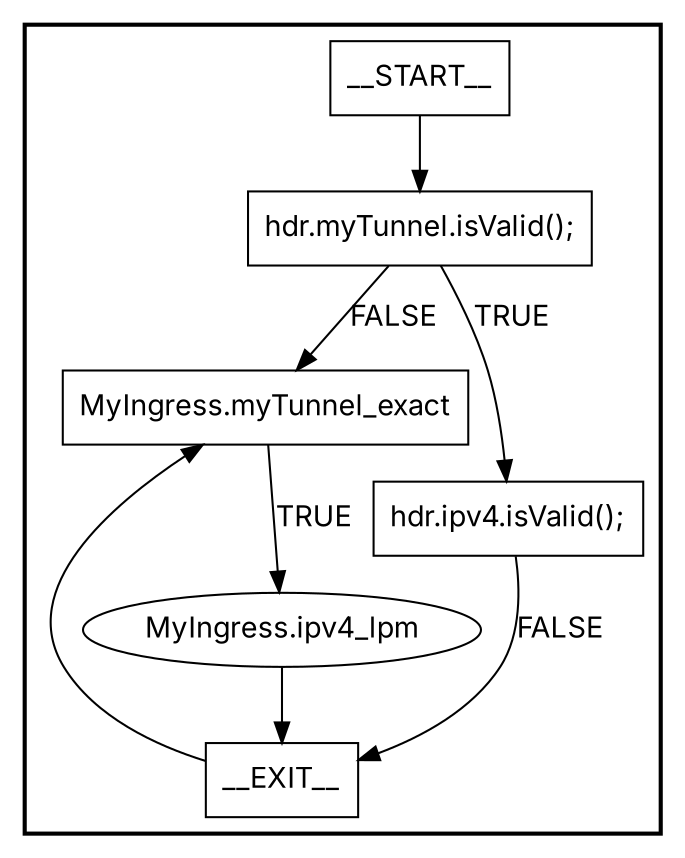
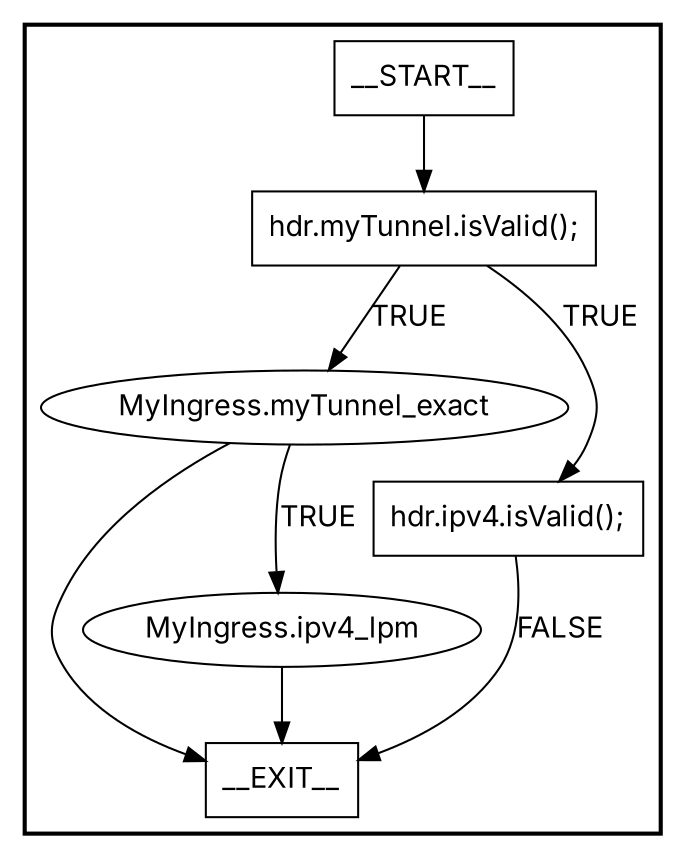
(394, 318) -> (409, 318)
(266, 408) -> (305, 408)
(52, 622) -> (63, 595)
